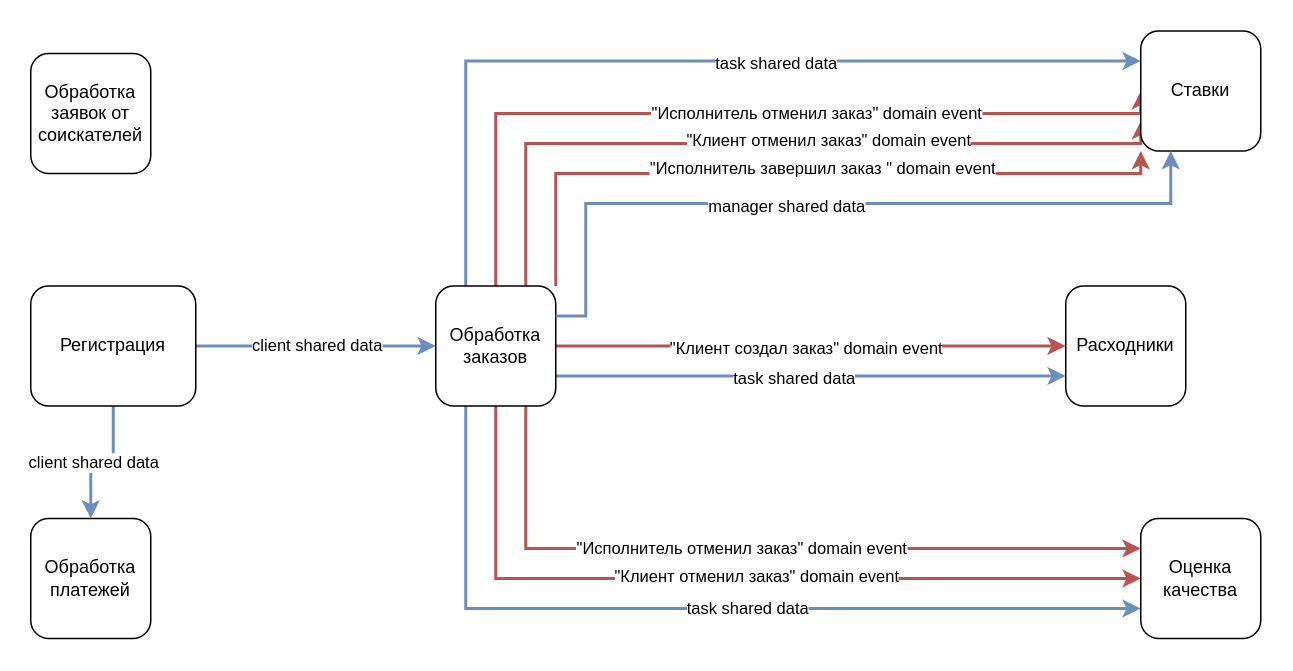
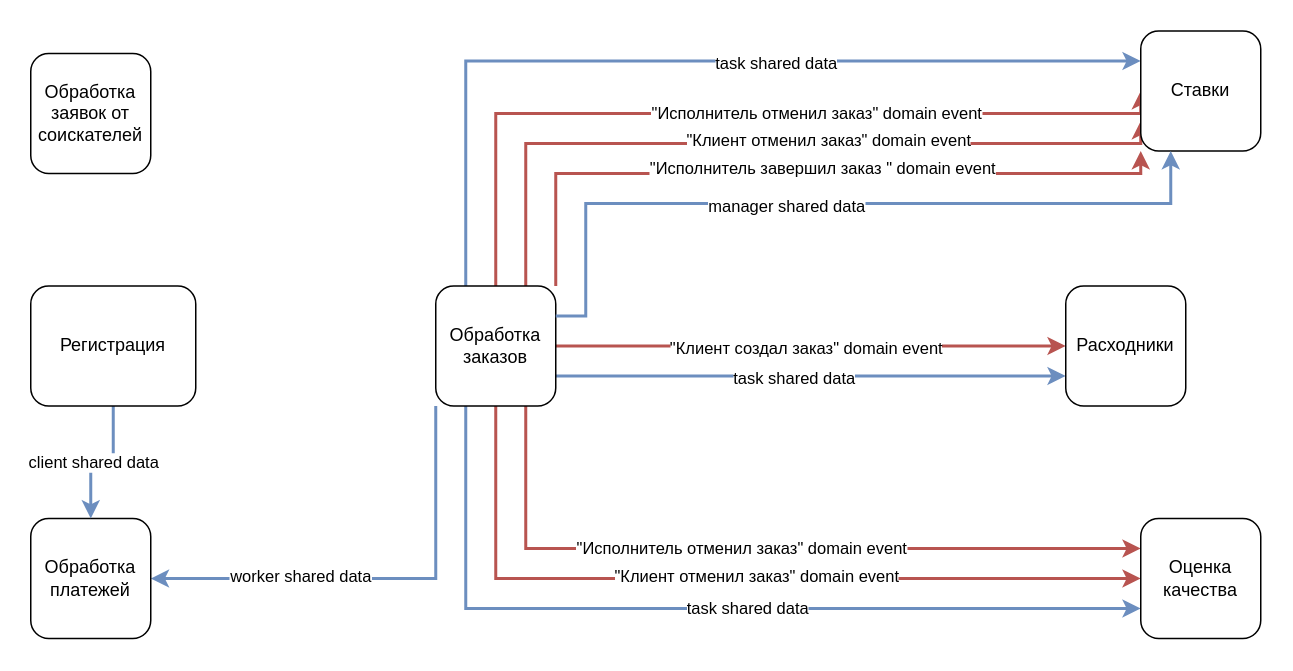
(309, 346) -> none
none -> (386, 578)
